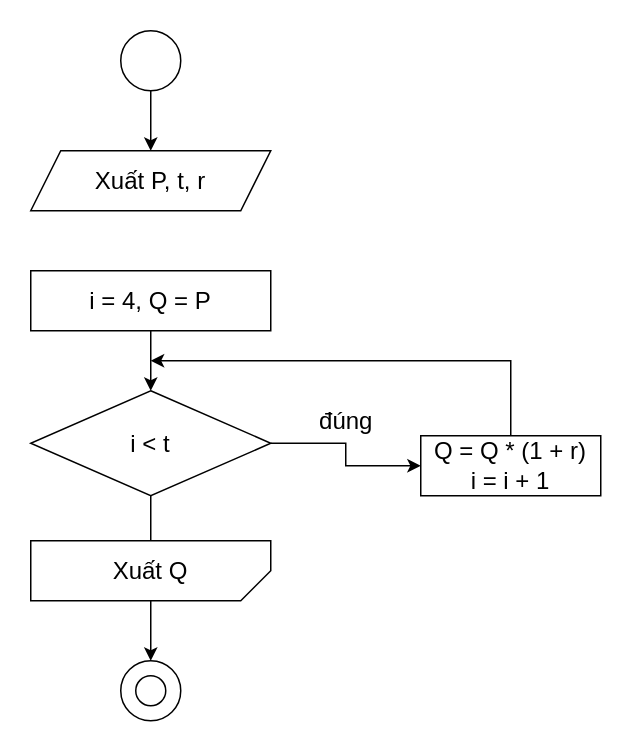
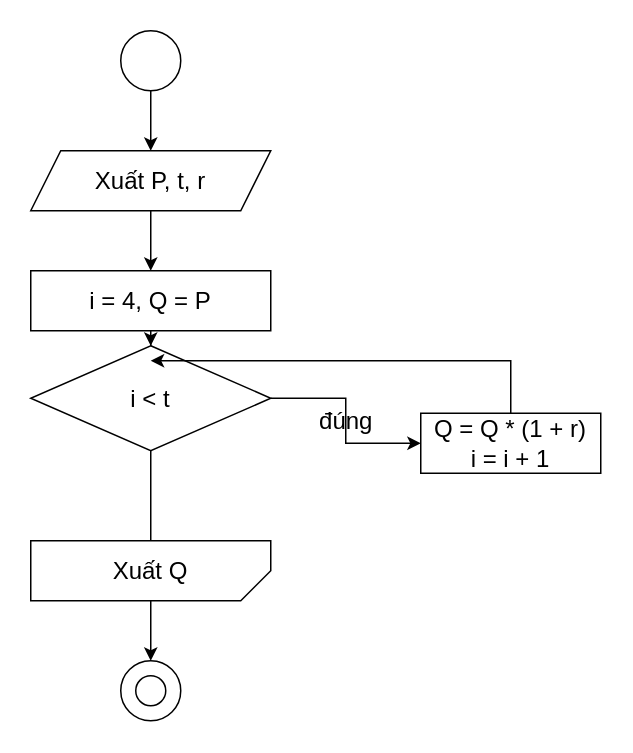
none -> (151, 236)
(151, 443) -> (151, 398)
(511, 466) -> (511, 443)
